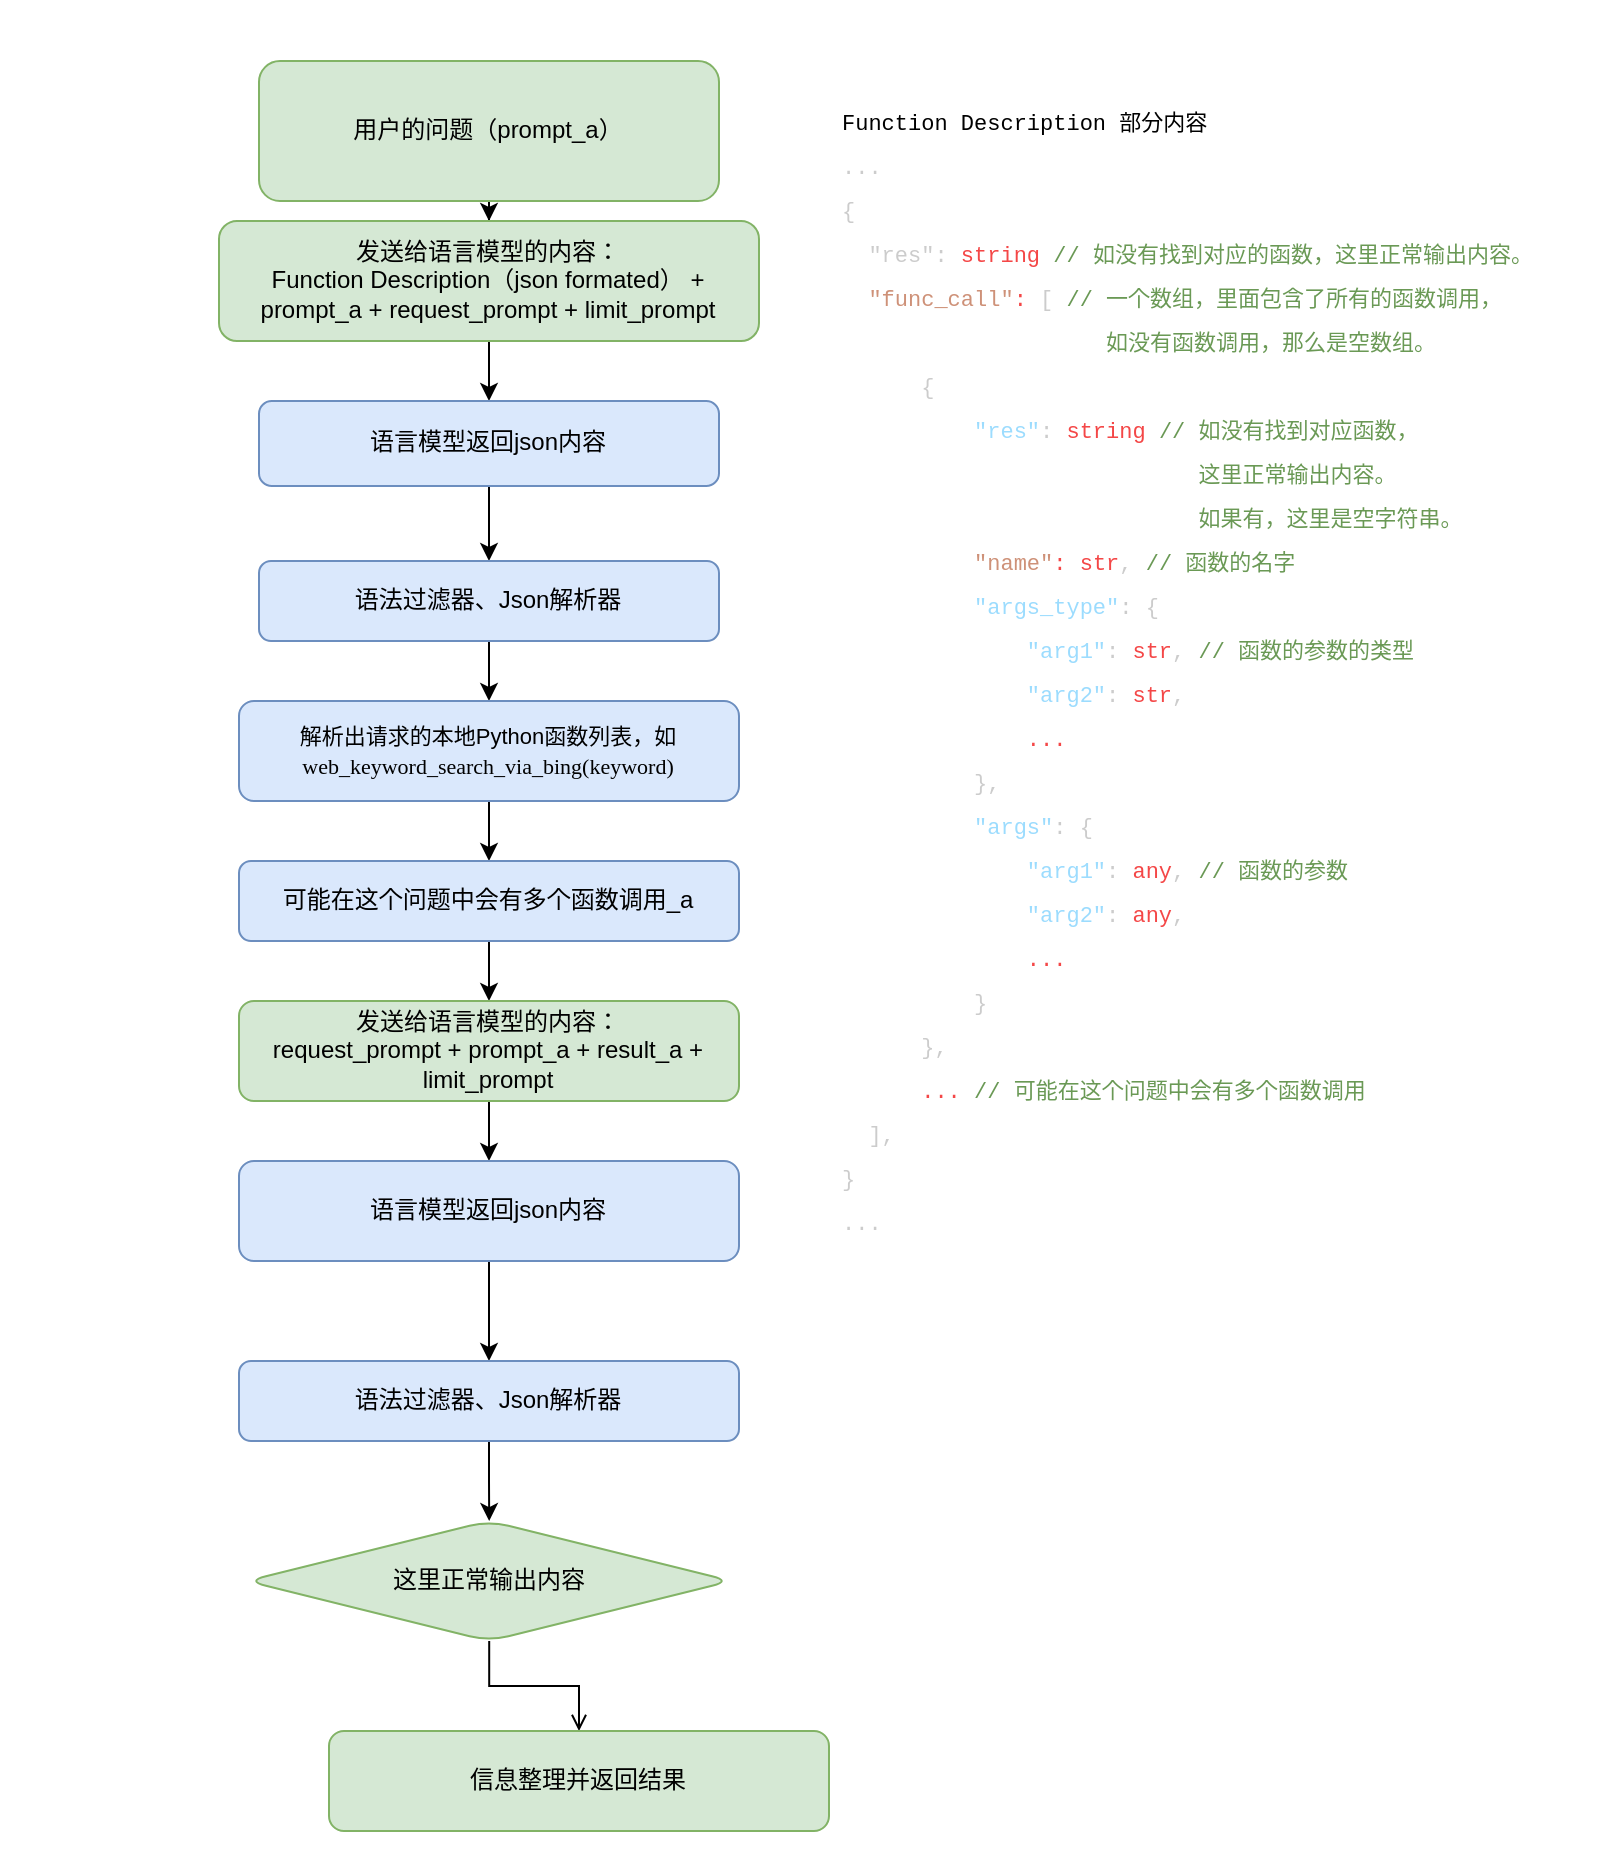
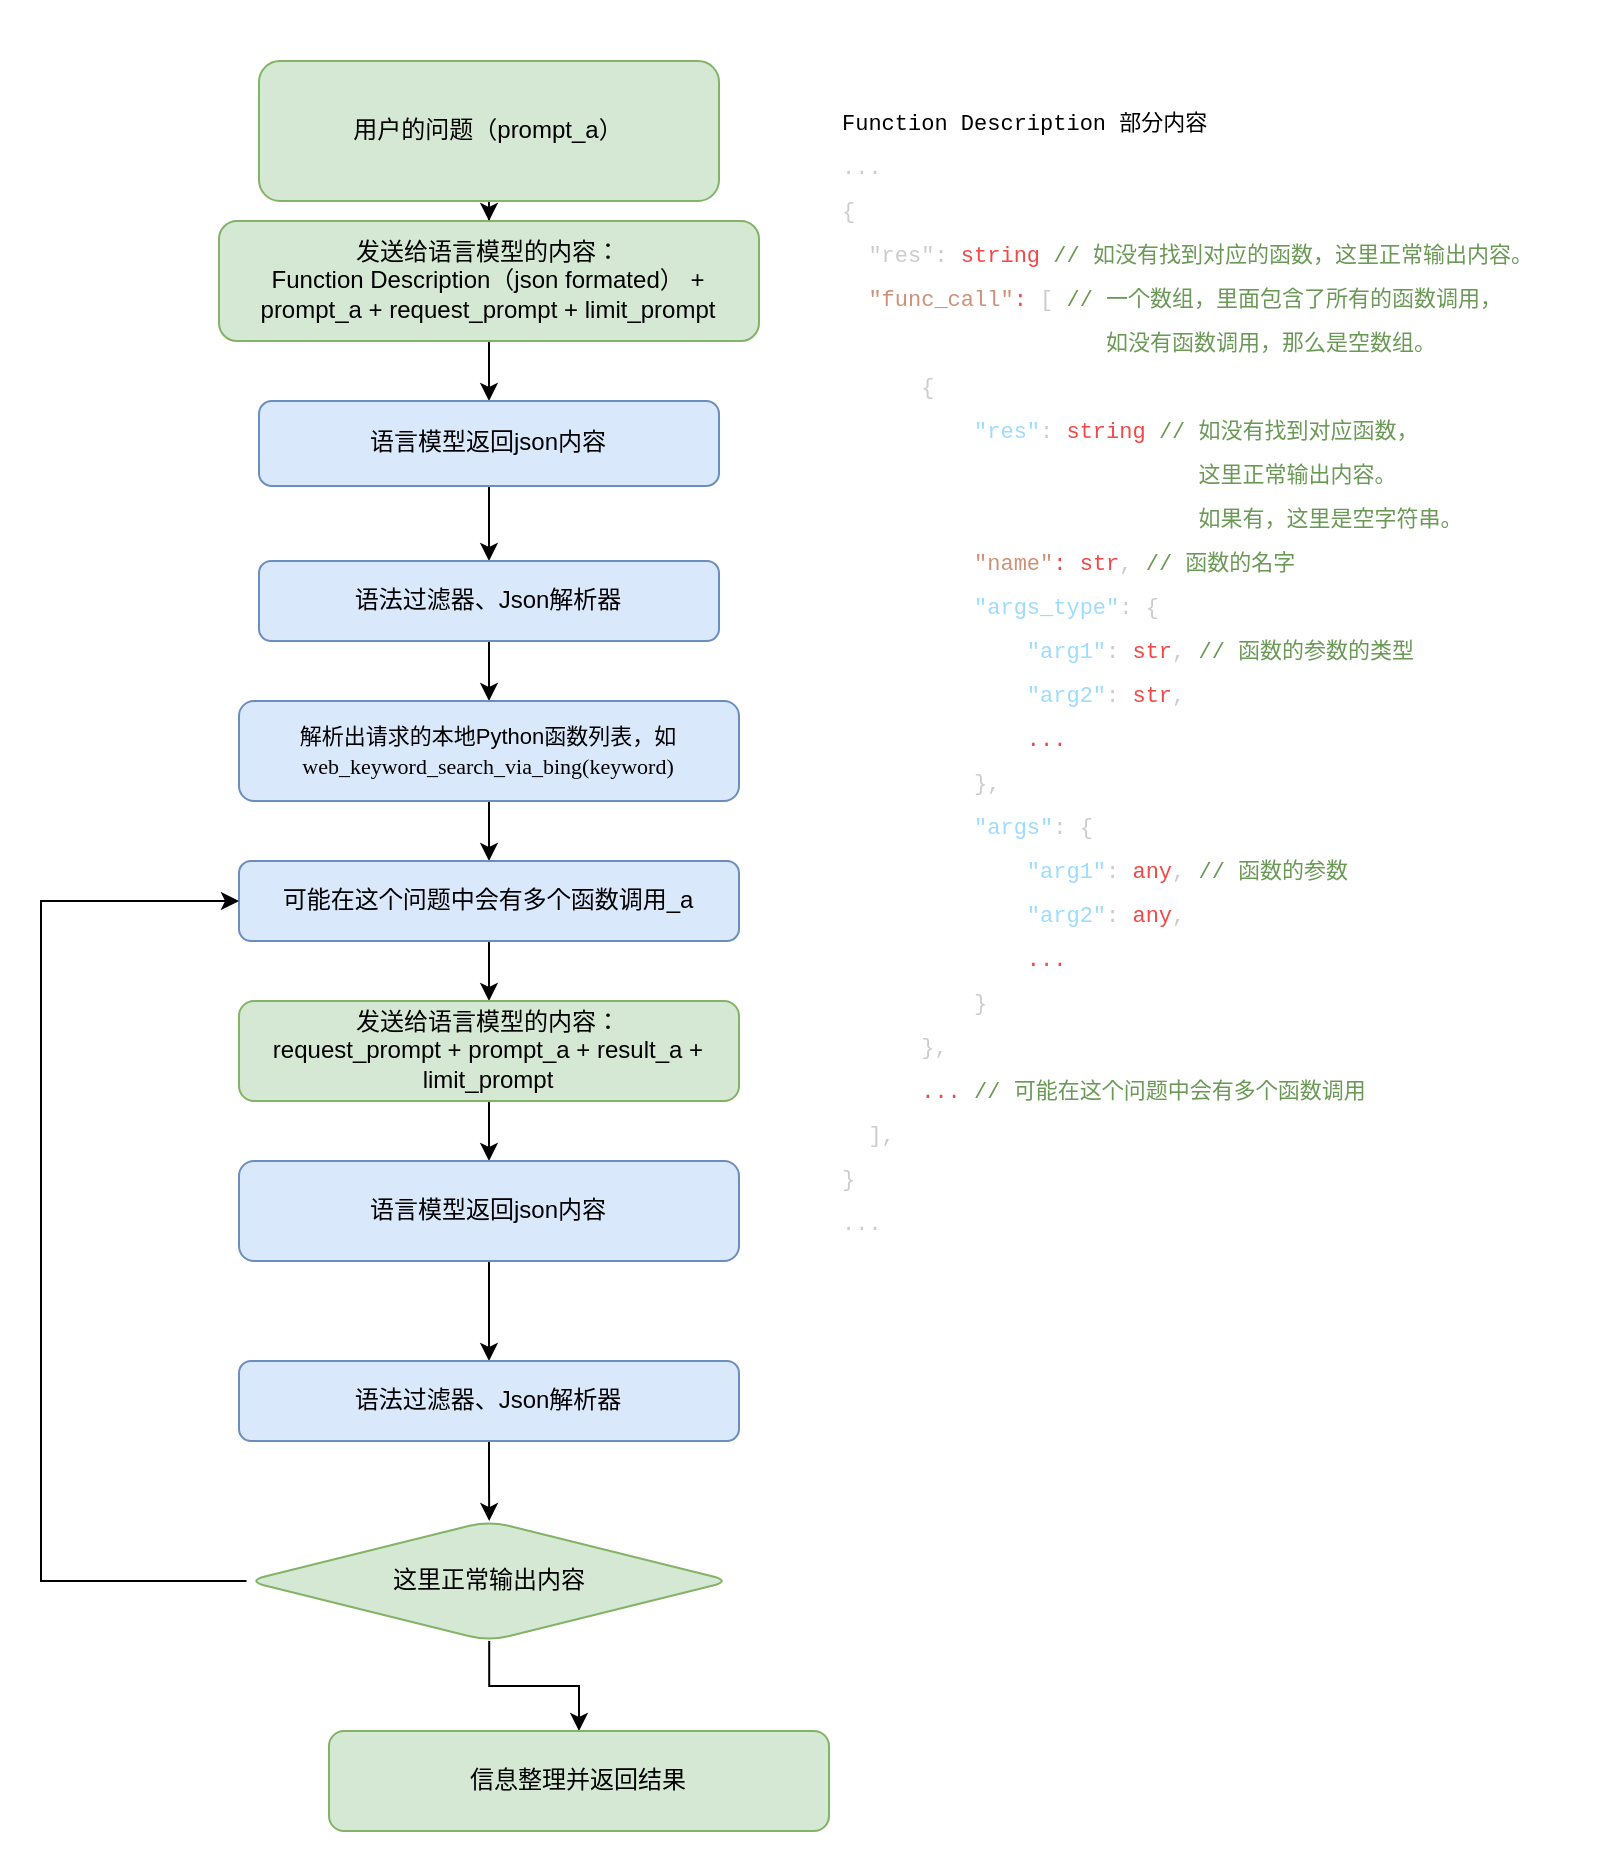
none -> (41, 1251)
(579, 1719) -> (579, 1716)
